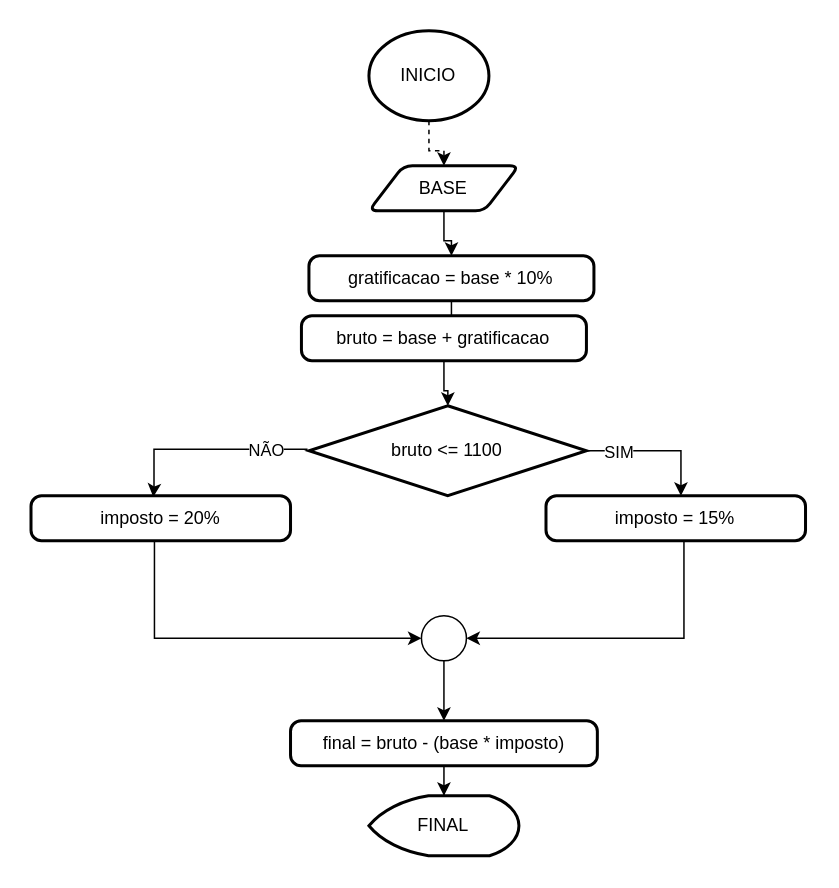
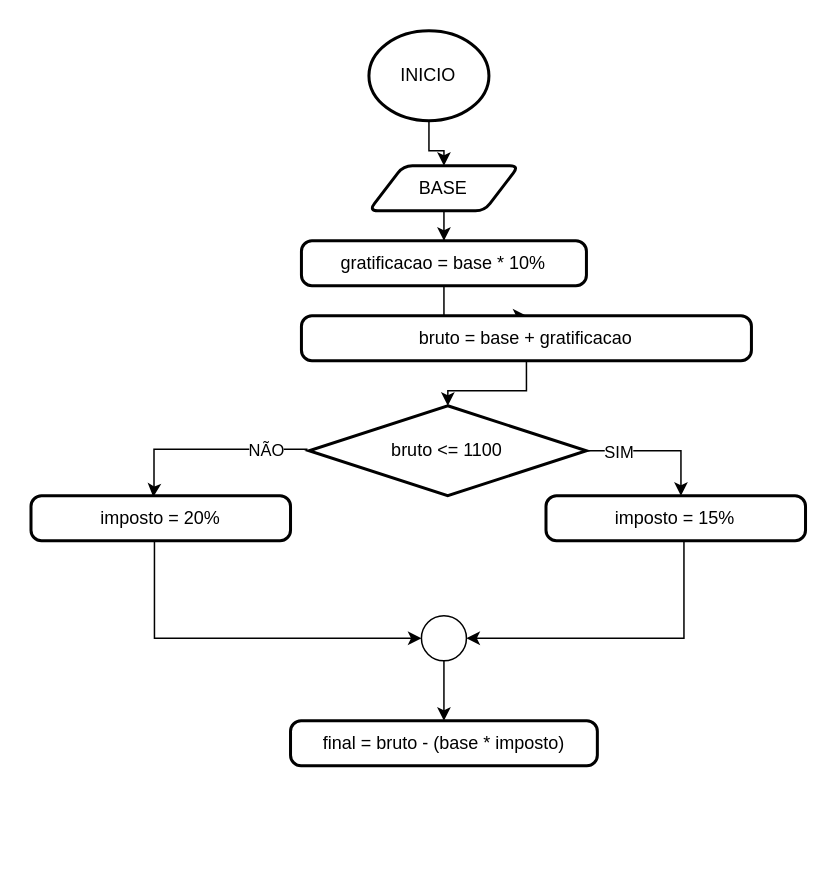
(429, 145) -> (429, 145)
(451, 278) -> (444, 263)
(444, 338) -> (526, 338)
(444, 786) -> none
(444, 826) -> none
